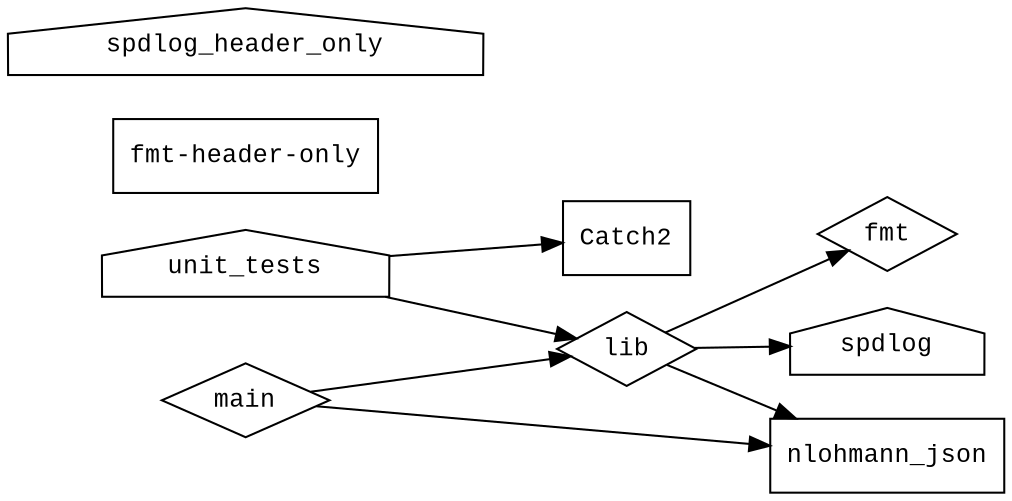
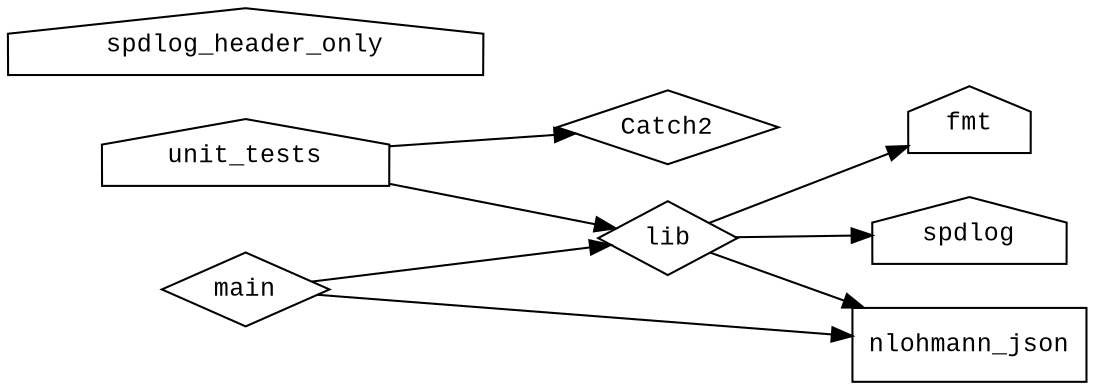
(246, 156) -> none
(887, 234) -> (969, 123)
(627, 238) -> (668, 127)
